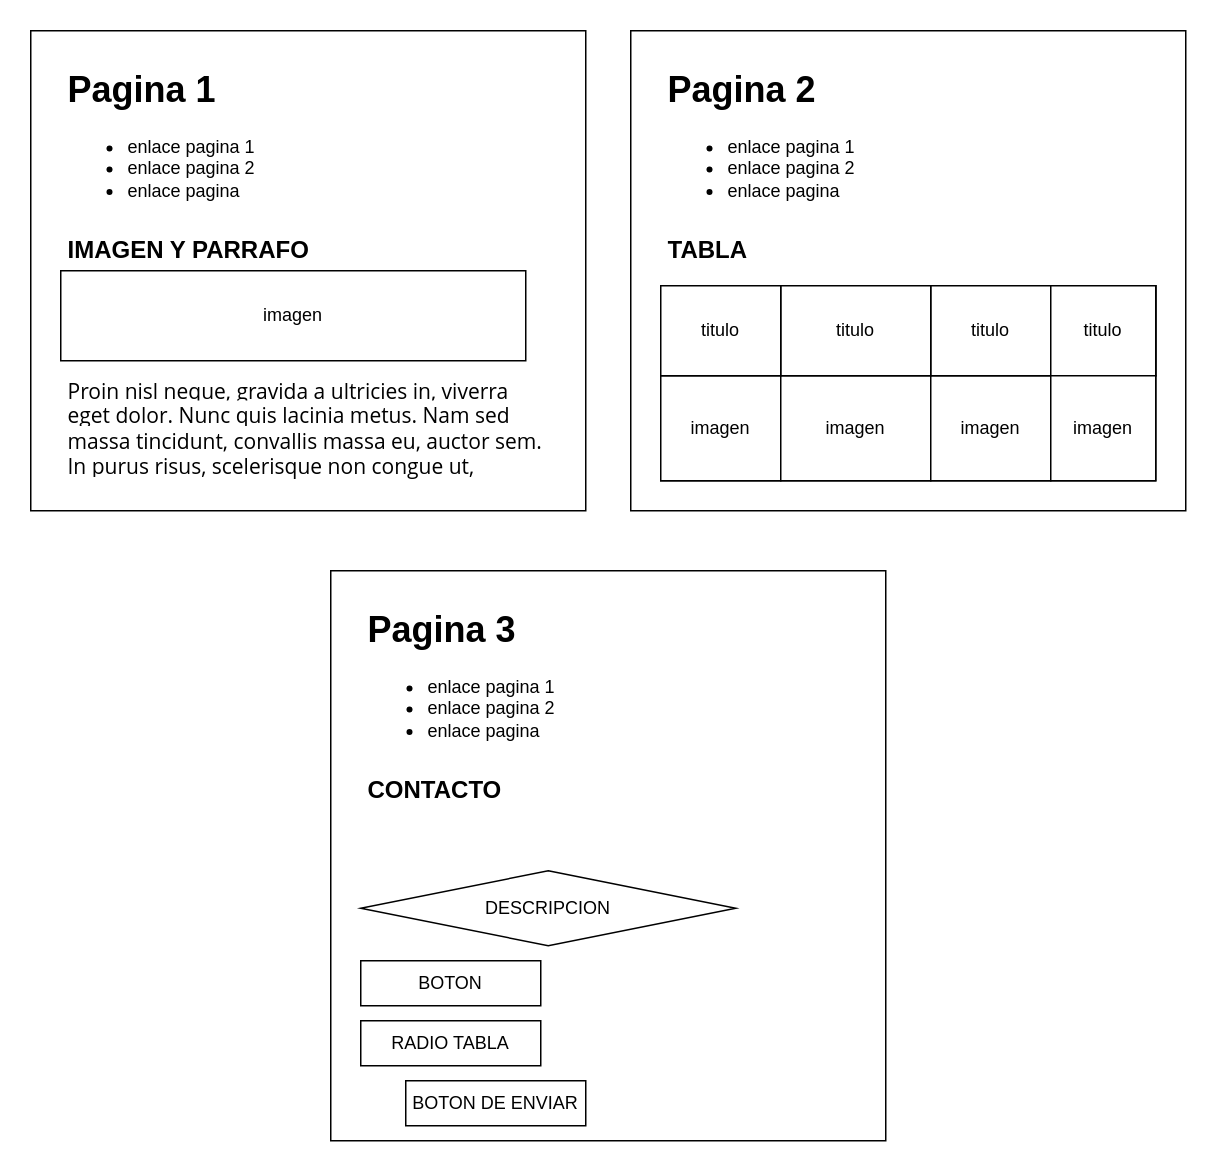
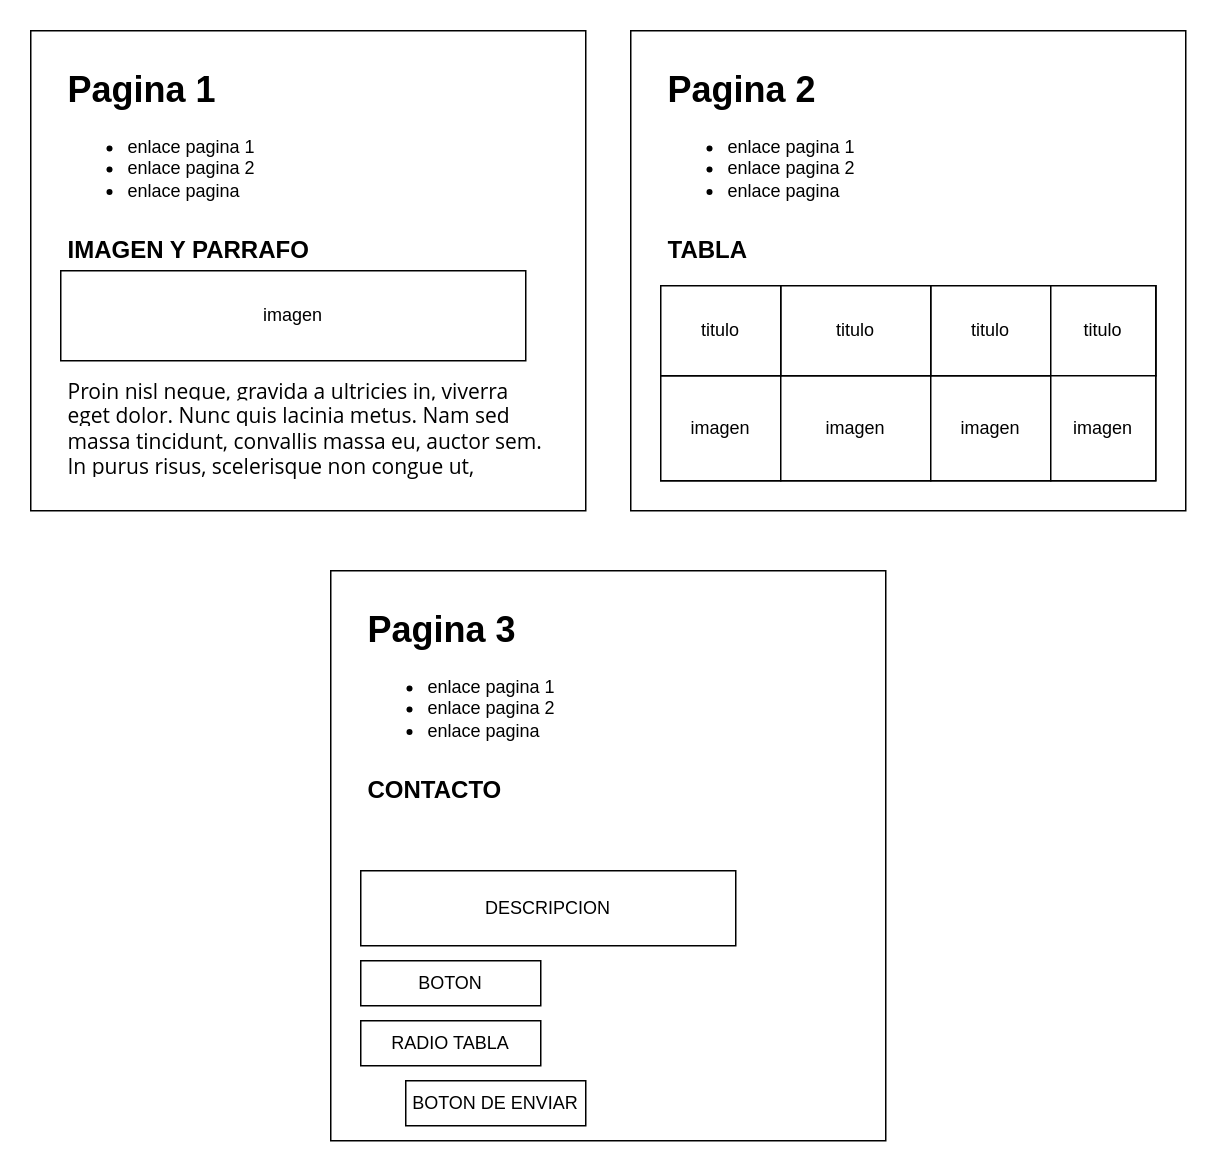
(548, 908) -> (548, 908)
